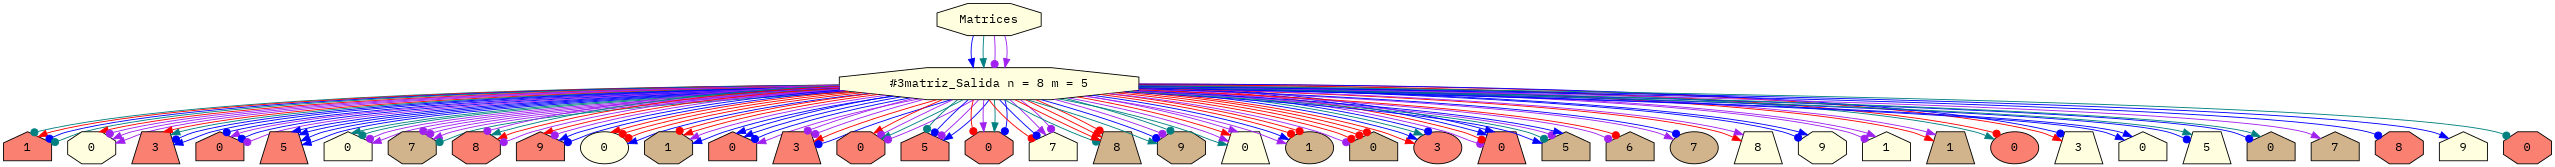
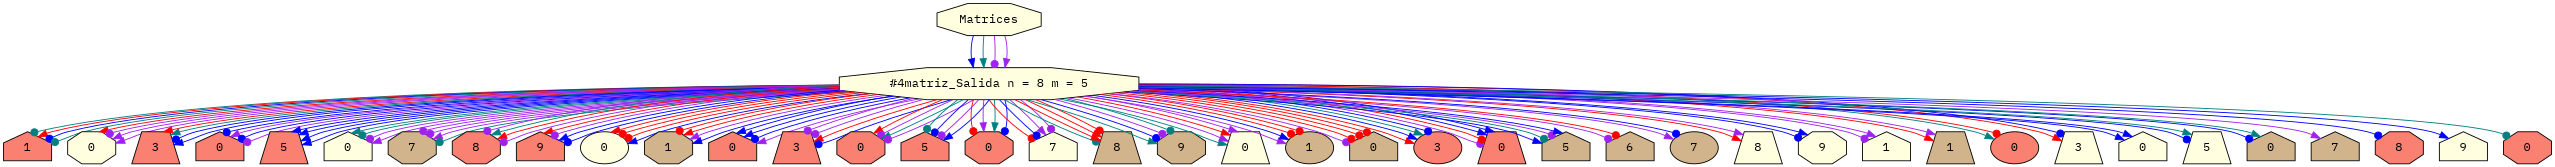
(989, 84) -> (989, 84)
